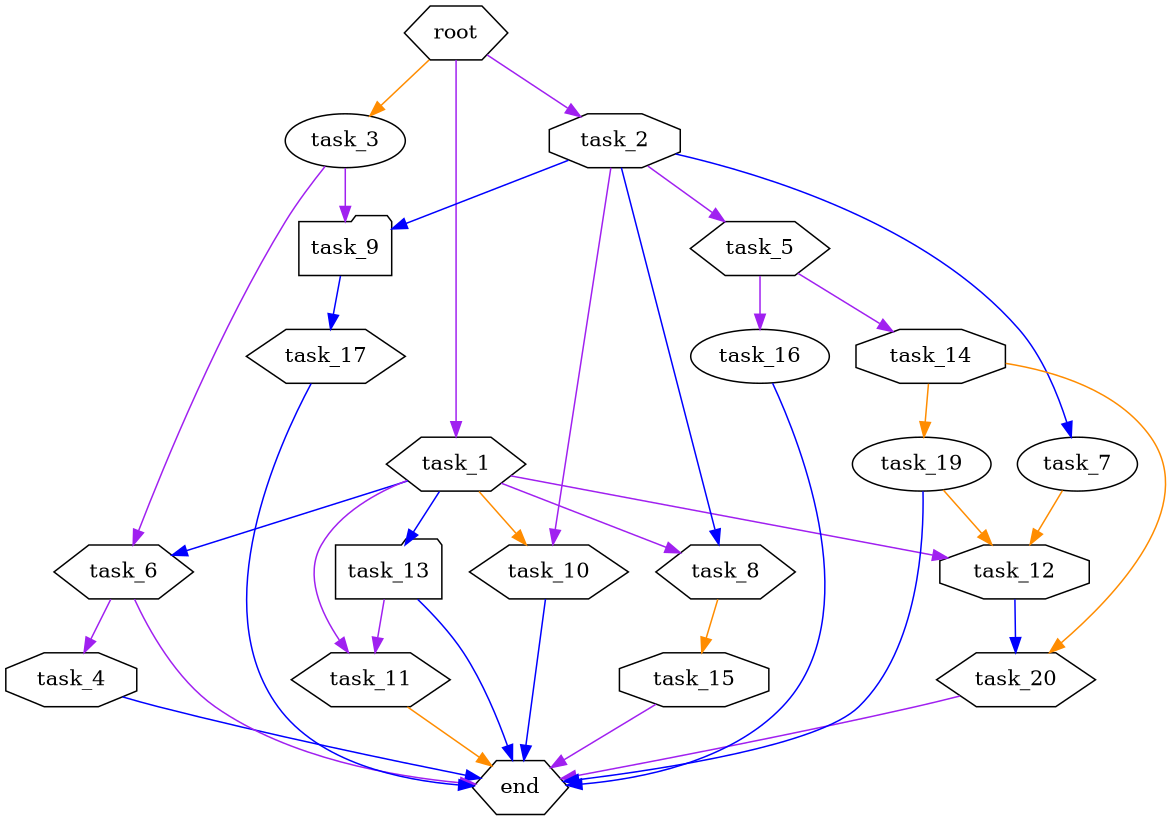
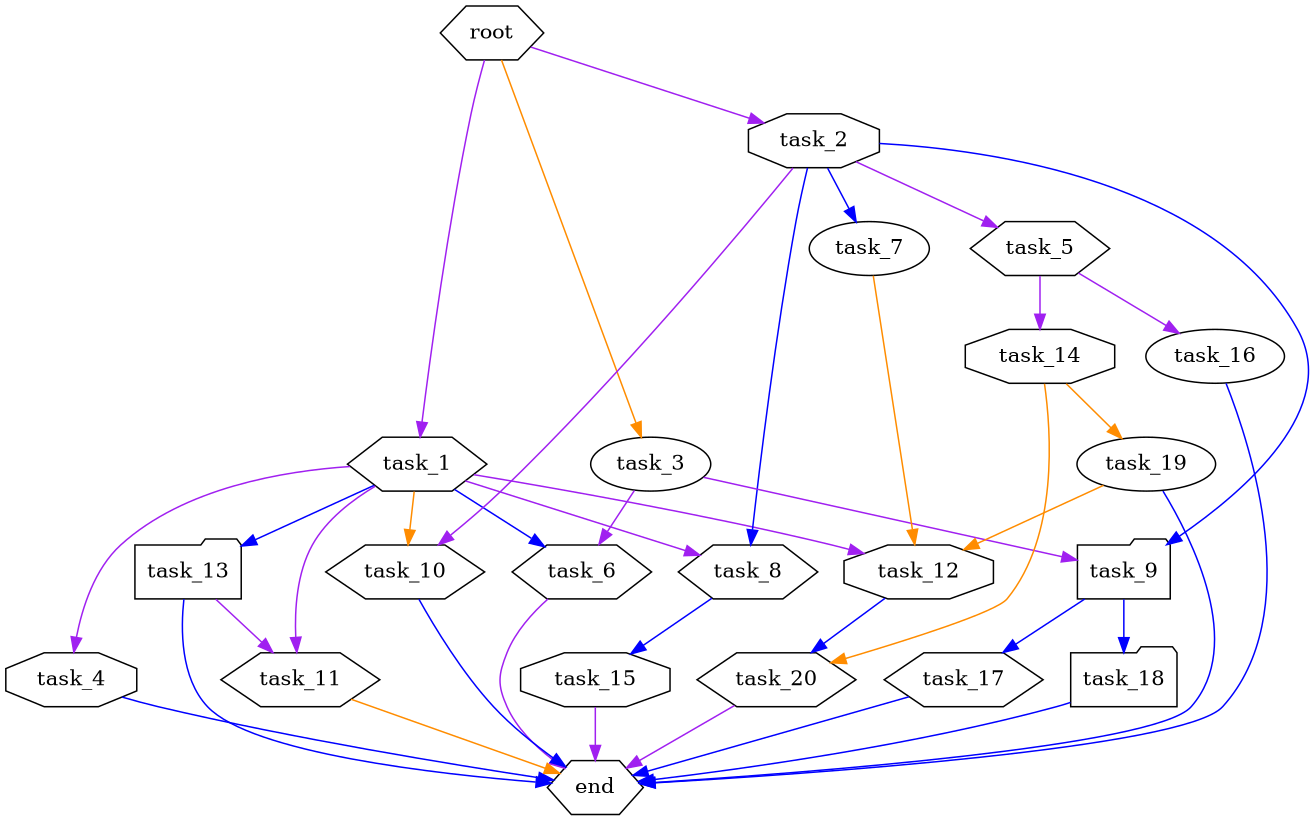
(101, 619) -> (180, 506)
(712, 619) -> (678, 622)
none -> (1124, 680)
